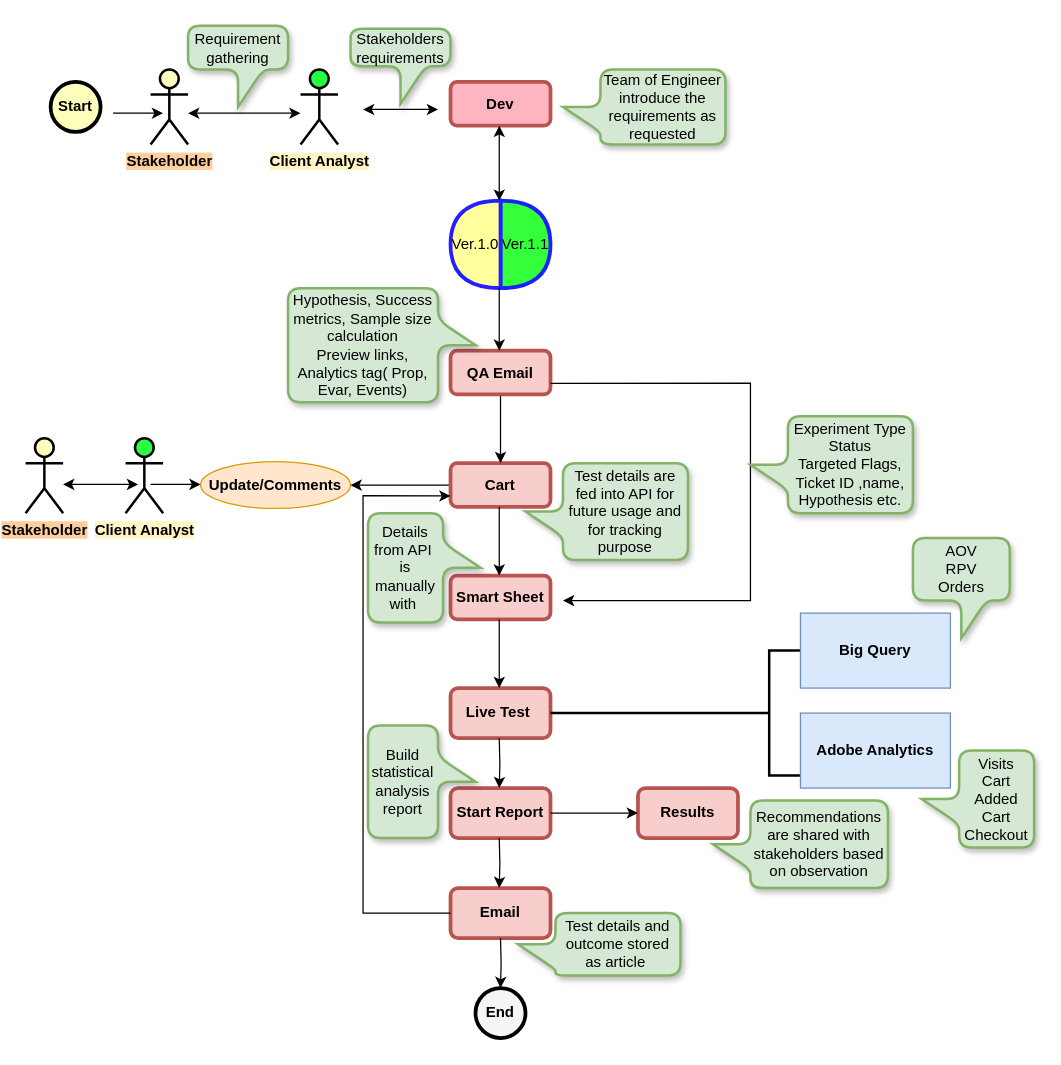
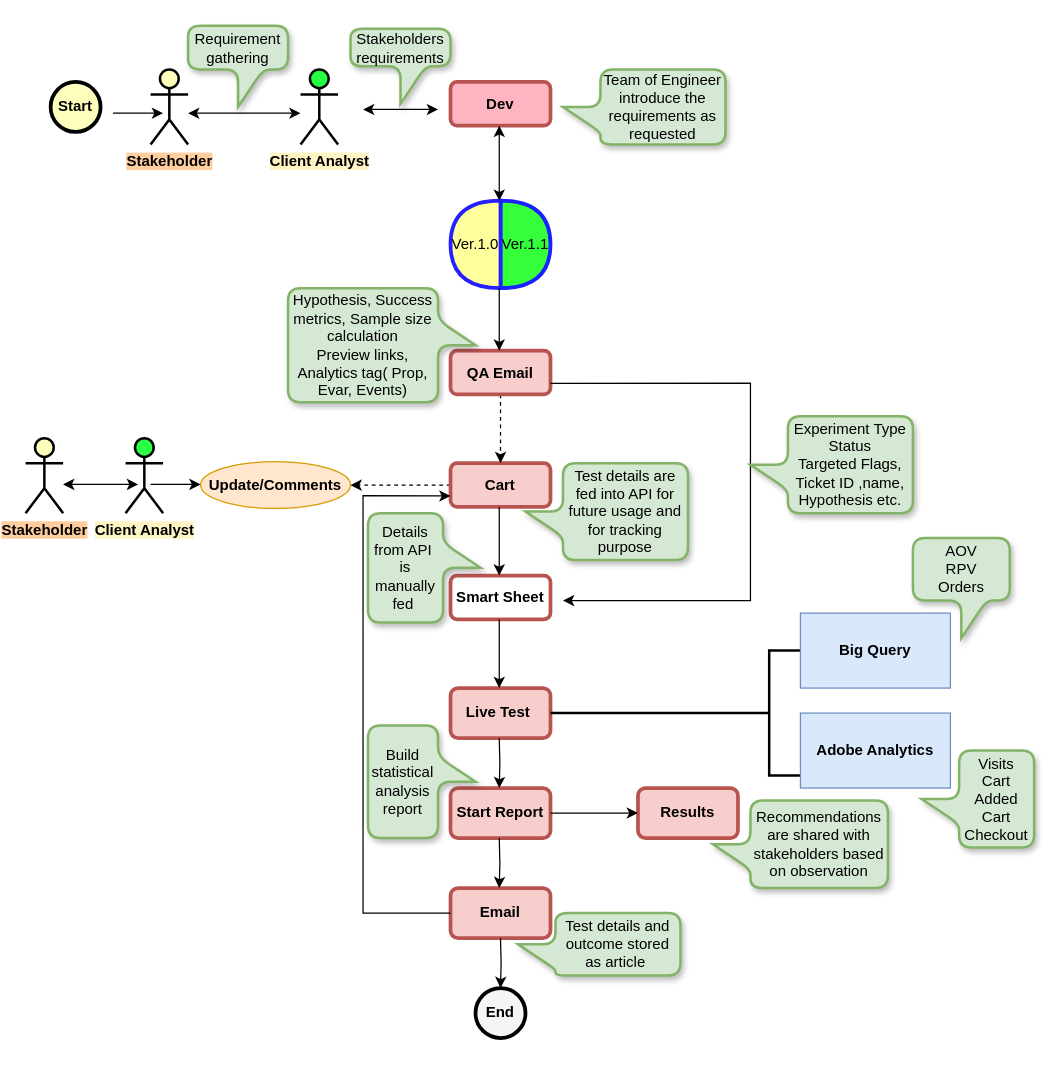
(501, 426) -> (501, 426)
(404, 485) -> (404, 485)
(406, 568) -> (406, 568)
(501, 598) -> (501, 598)
